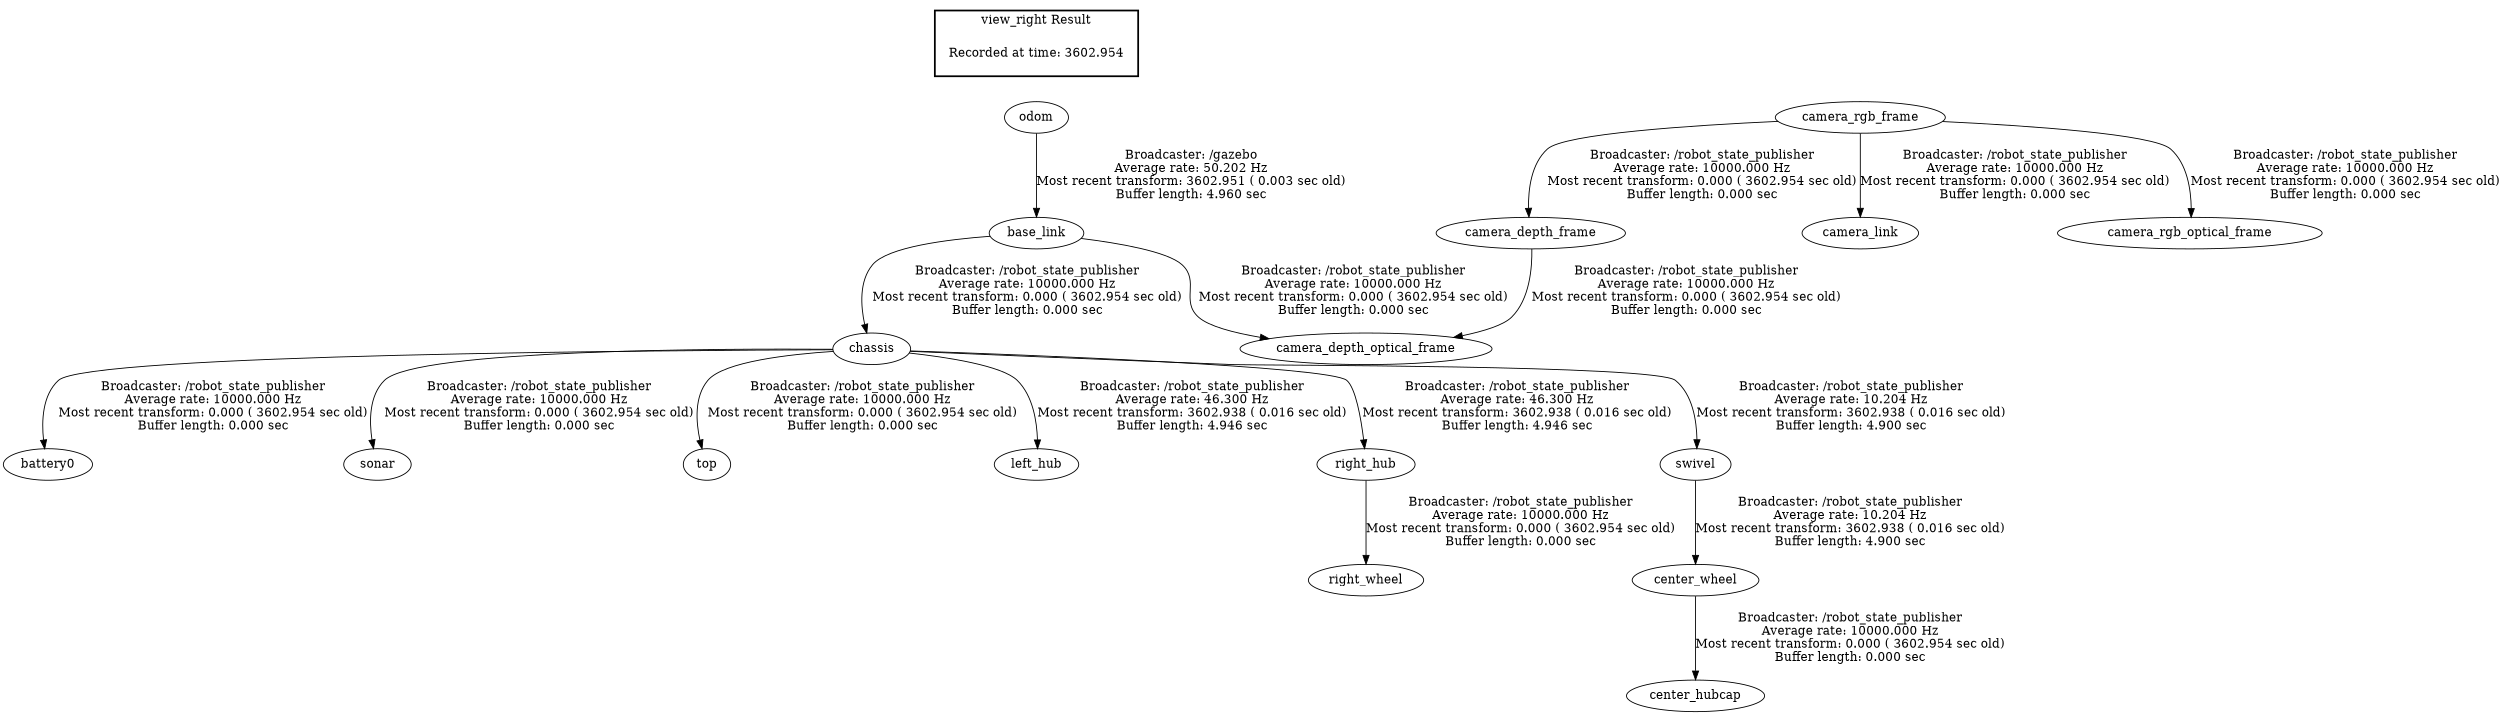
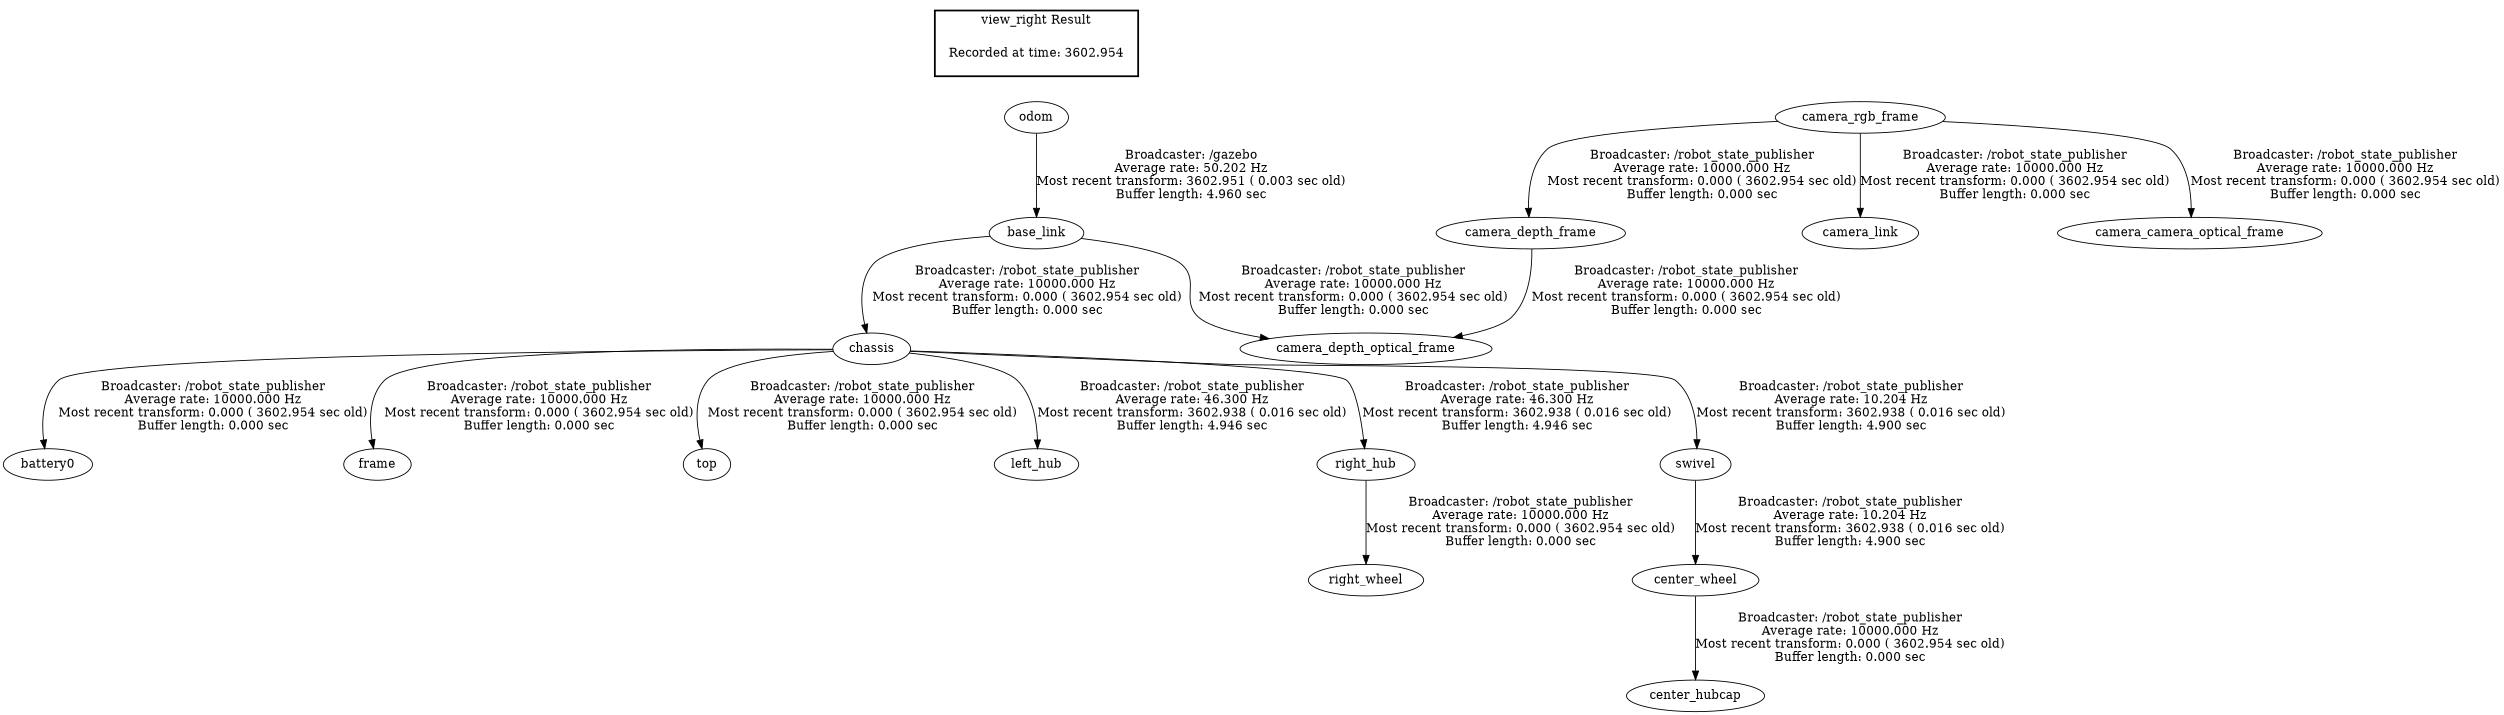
(2190, 233) -> (2190, 233)
(377, 464) -> (377, 464)
